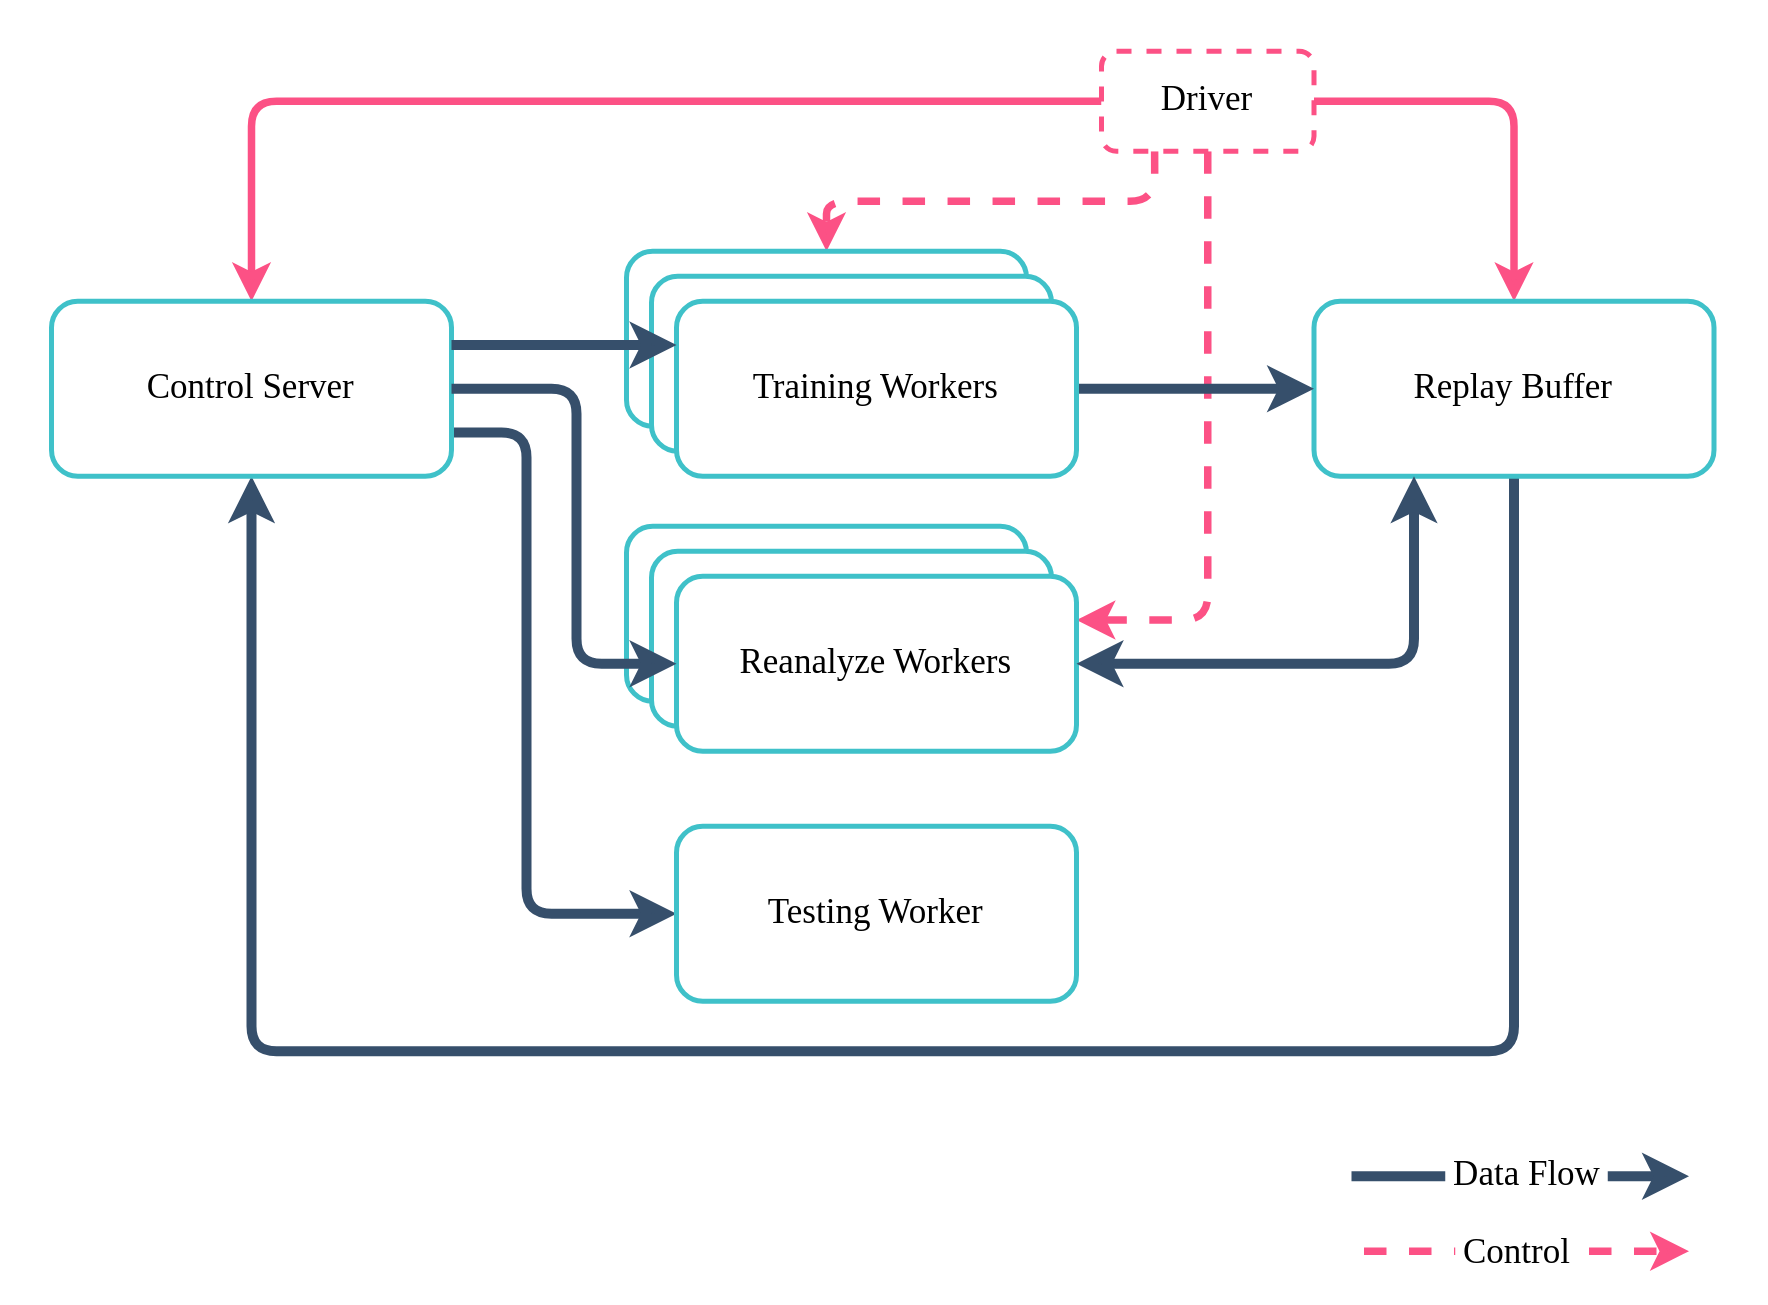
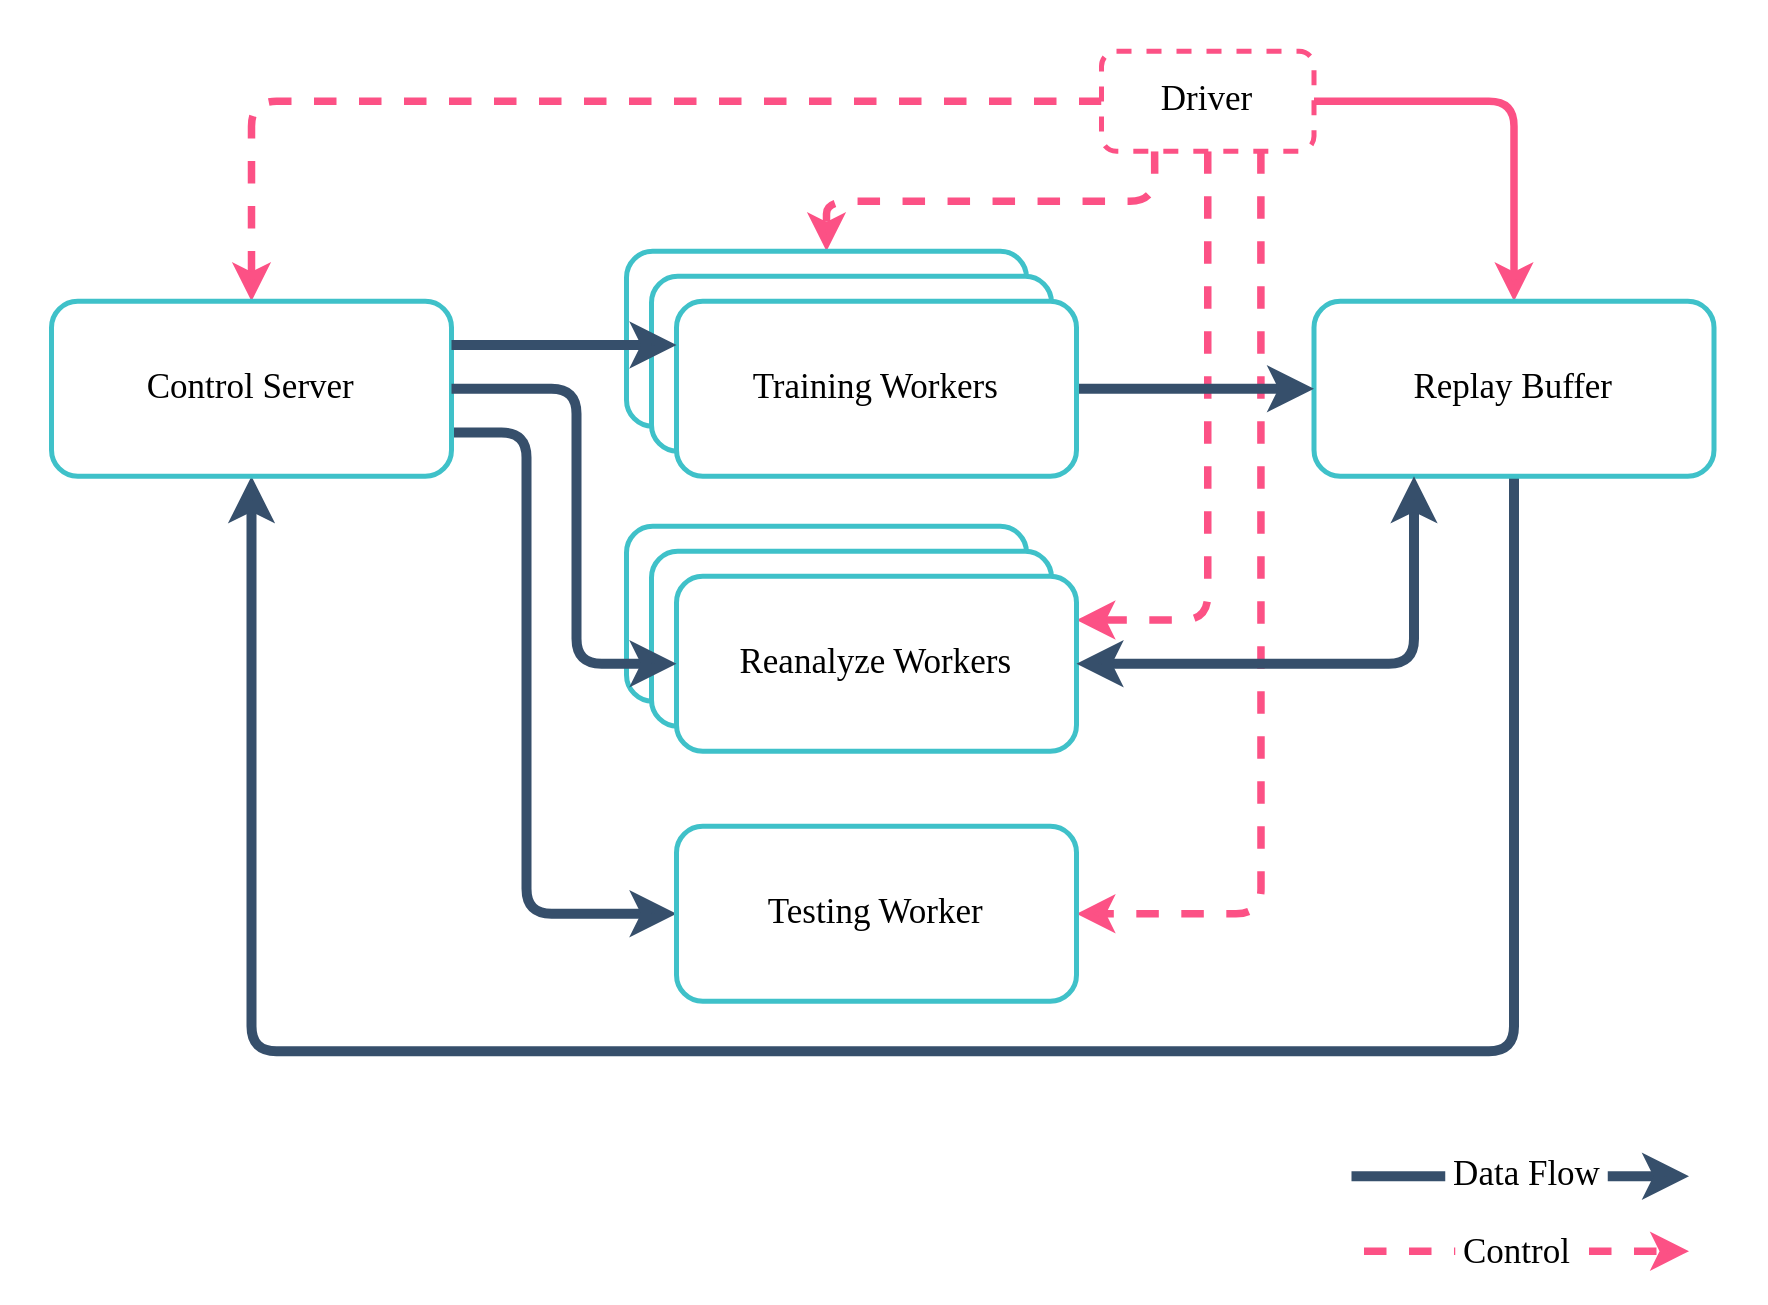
(1068, 101) -> (1068, 101)
none -> (1261, 207)
